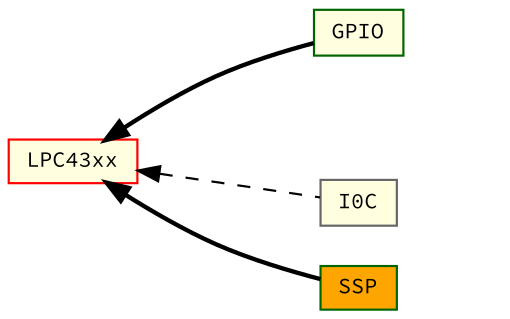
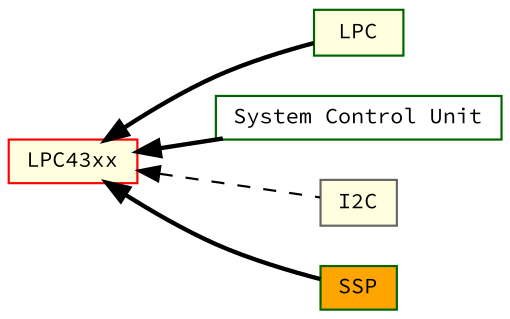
(359, 33) -> (359, 33)
none -> (359, 118)
(359, 203) -> (359, 203)
